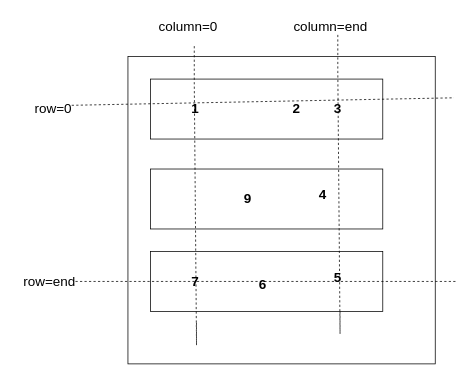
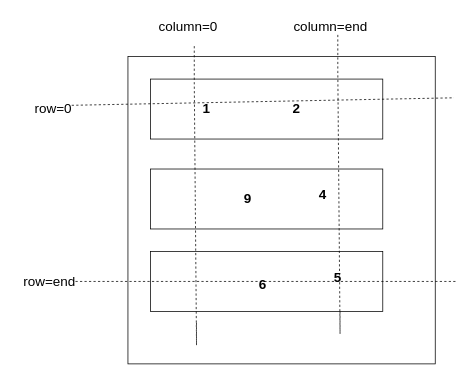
(195, 109) -> (207, 109)
(338, 109) -> none
(195, 282) -> none
